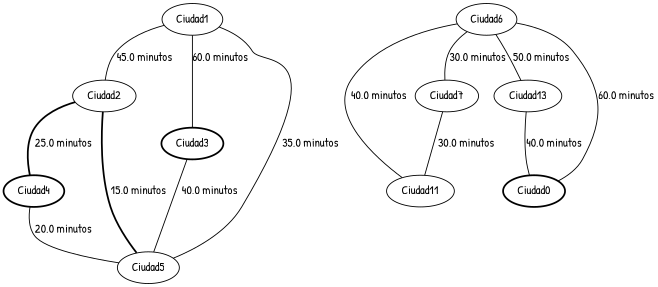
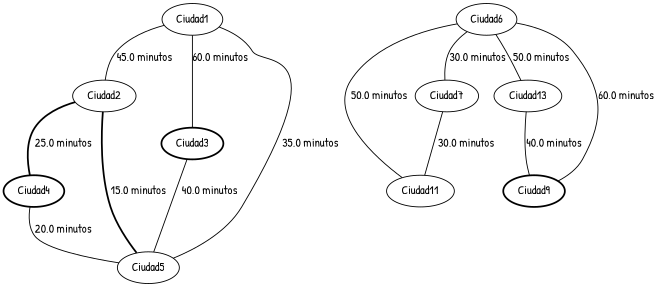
(379, 96) -> (379, 96)
(534, 191) -> (534, 191)
